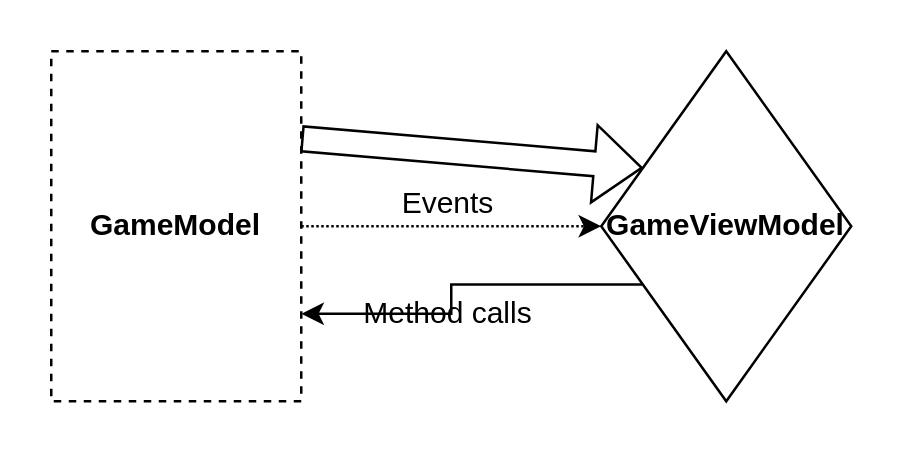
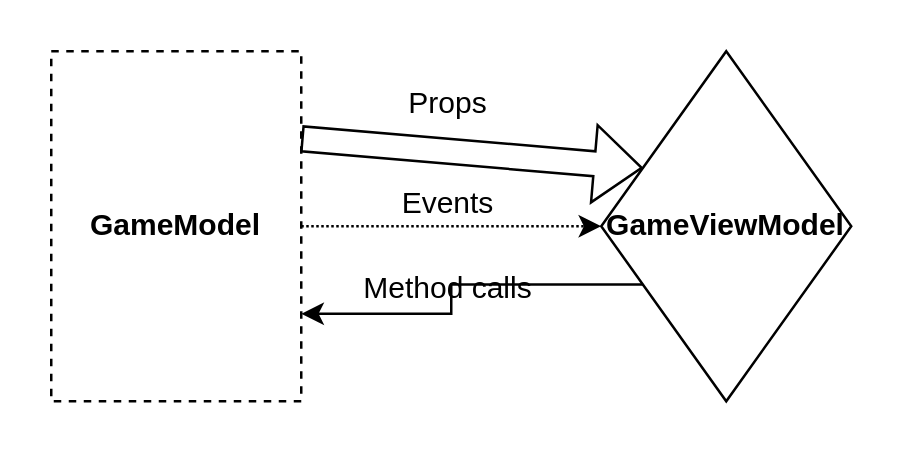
none -> (449, 104)
(449, 314) -> (449, 289)
